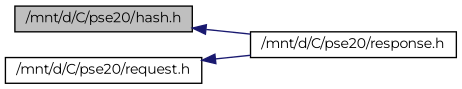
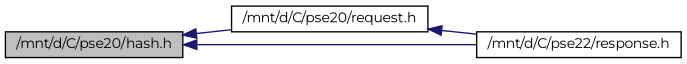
none -> (214, 32)
(353, 45) -> (579, 45)
